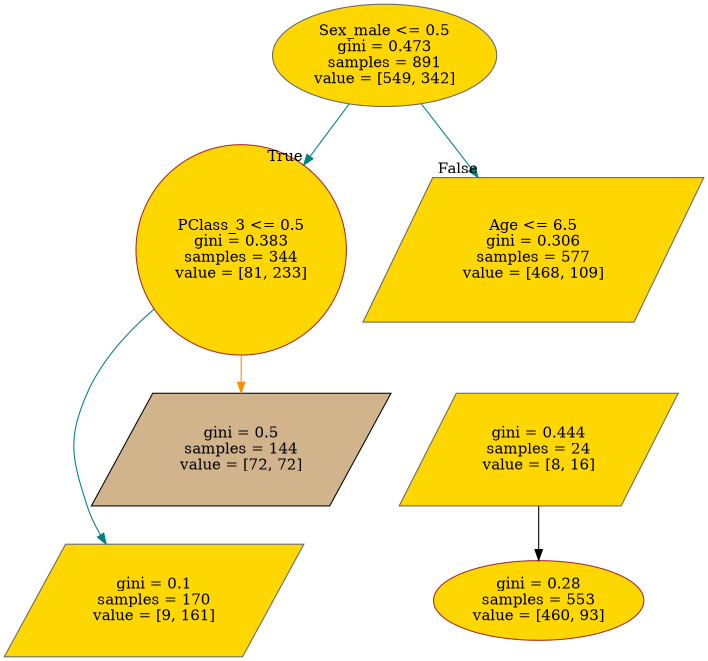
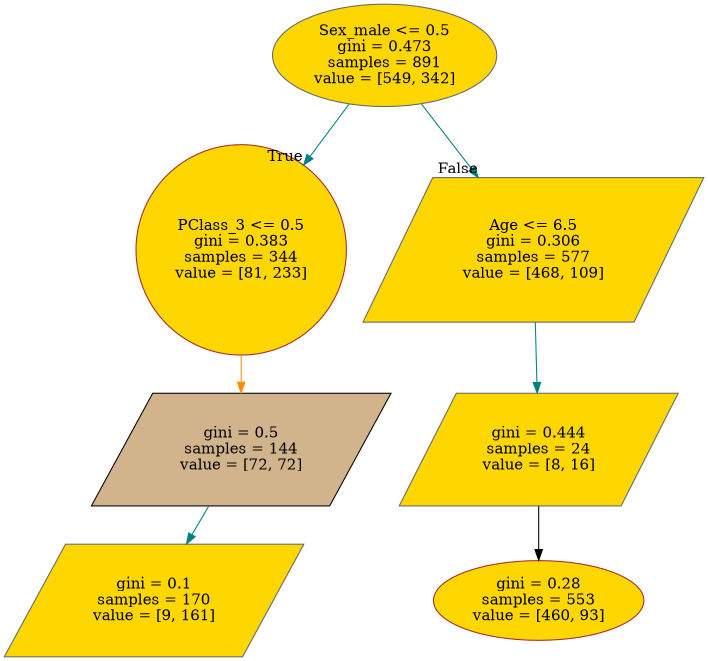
none -> (536, 352)
(80, 412) -> (200, 520)
